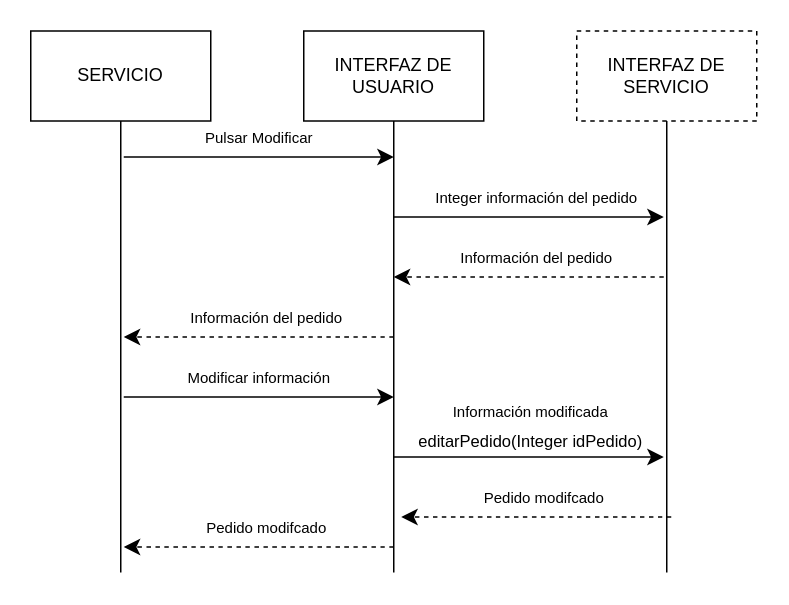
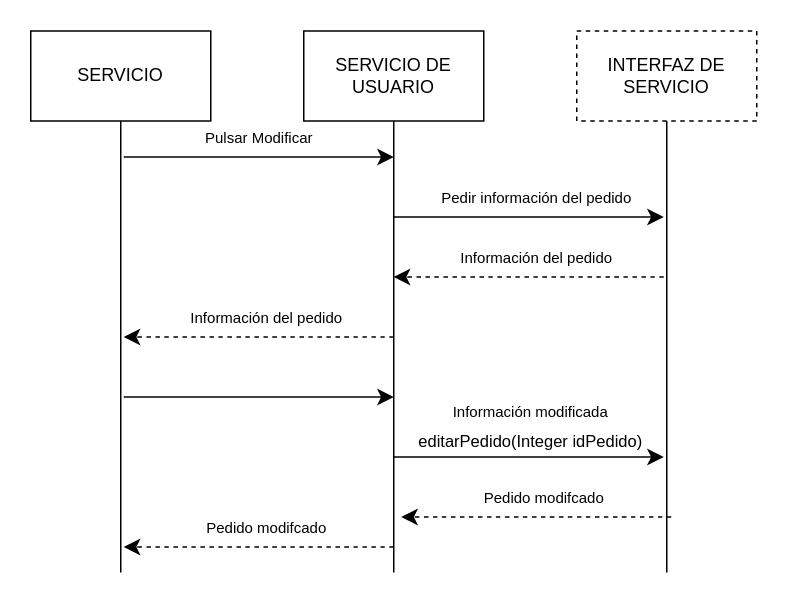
(394, 76) -> (394, 76)
(537, 194) -> (537, 194)
(259, 374) -> none
